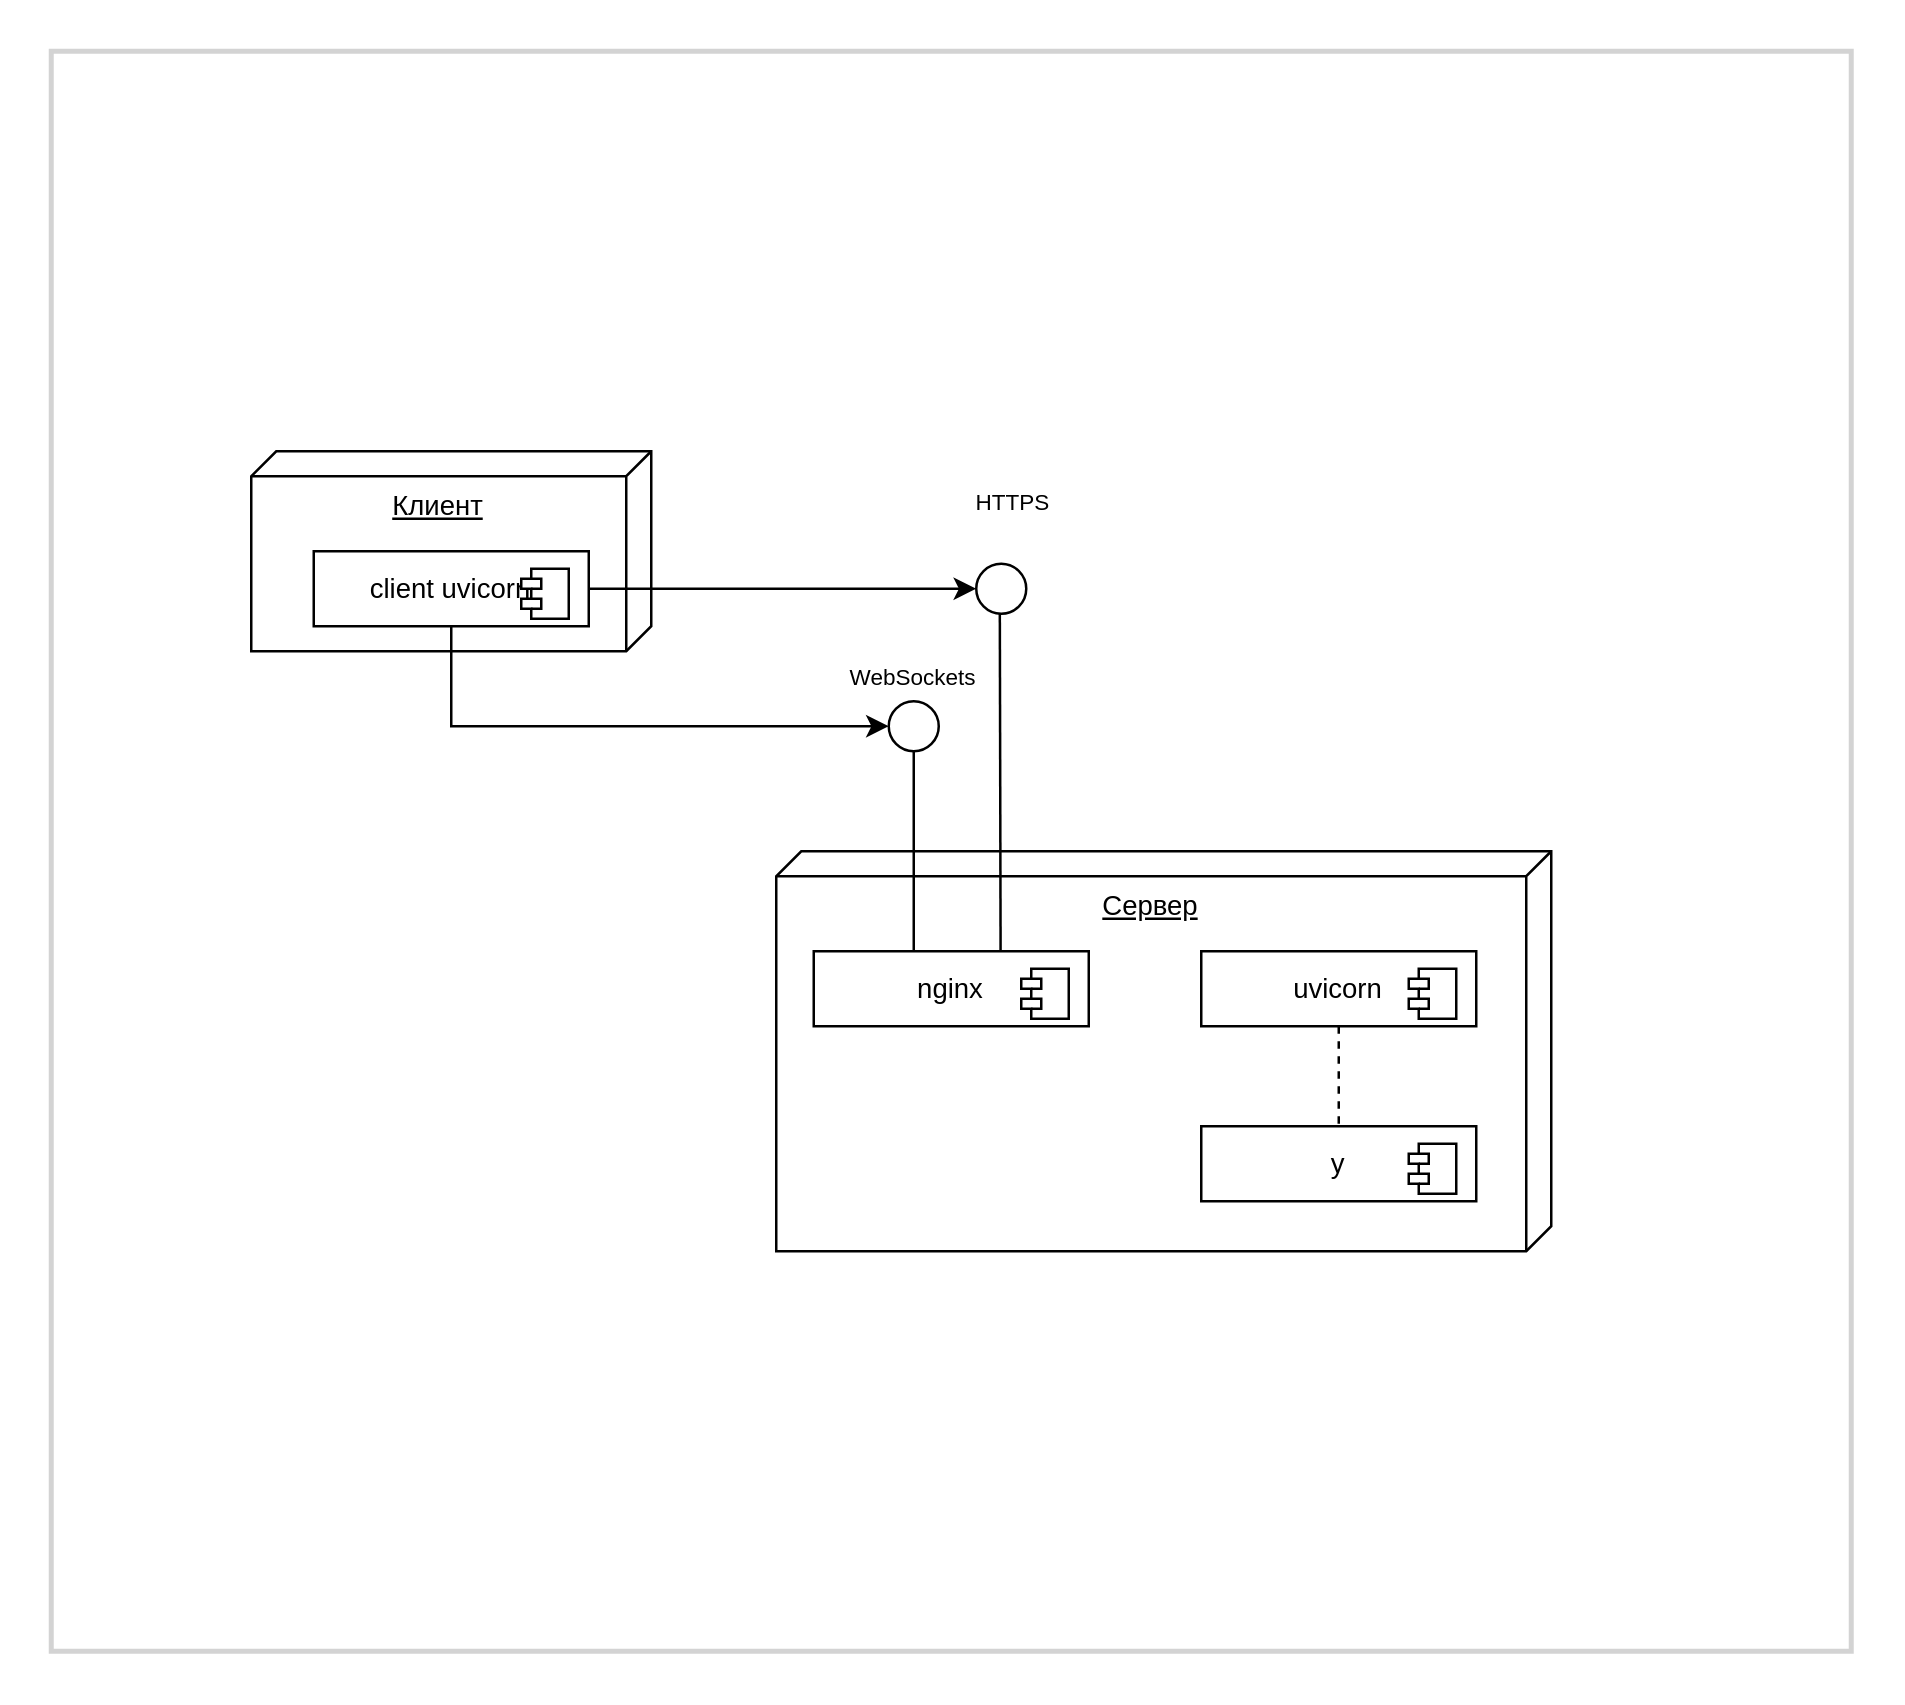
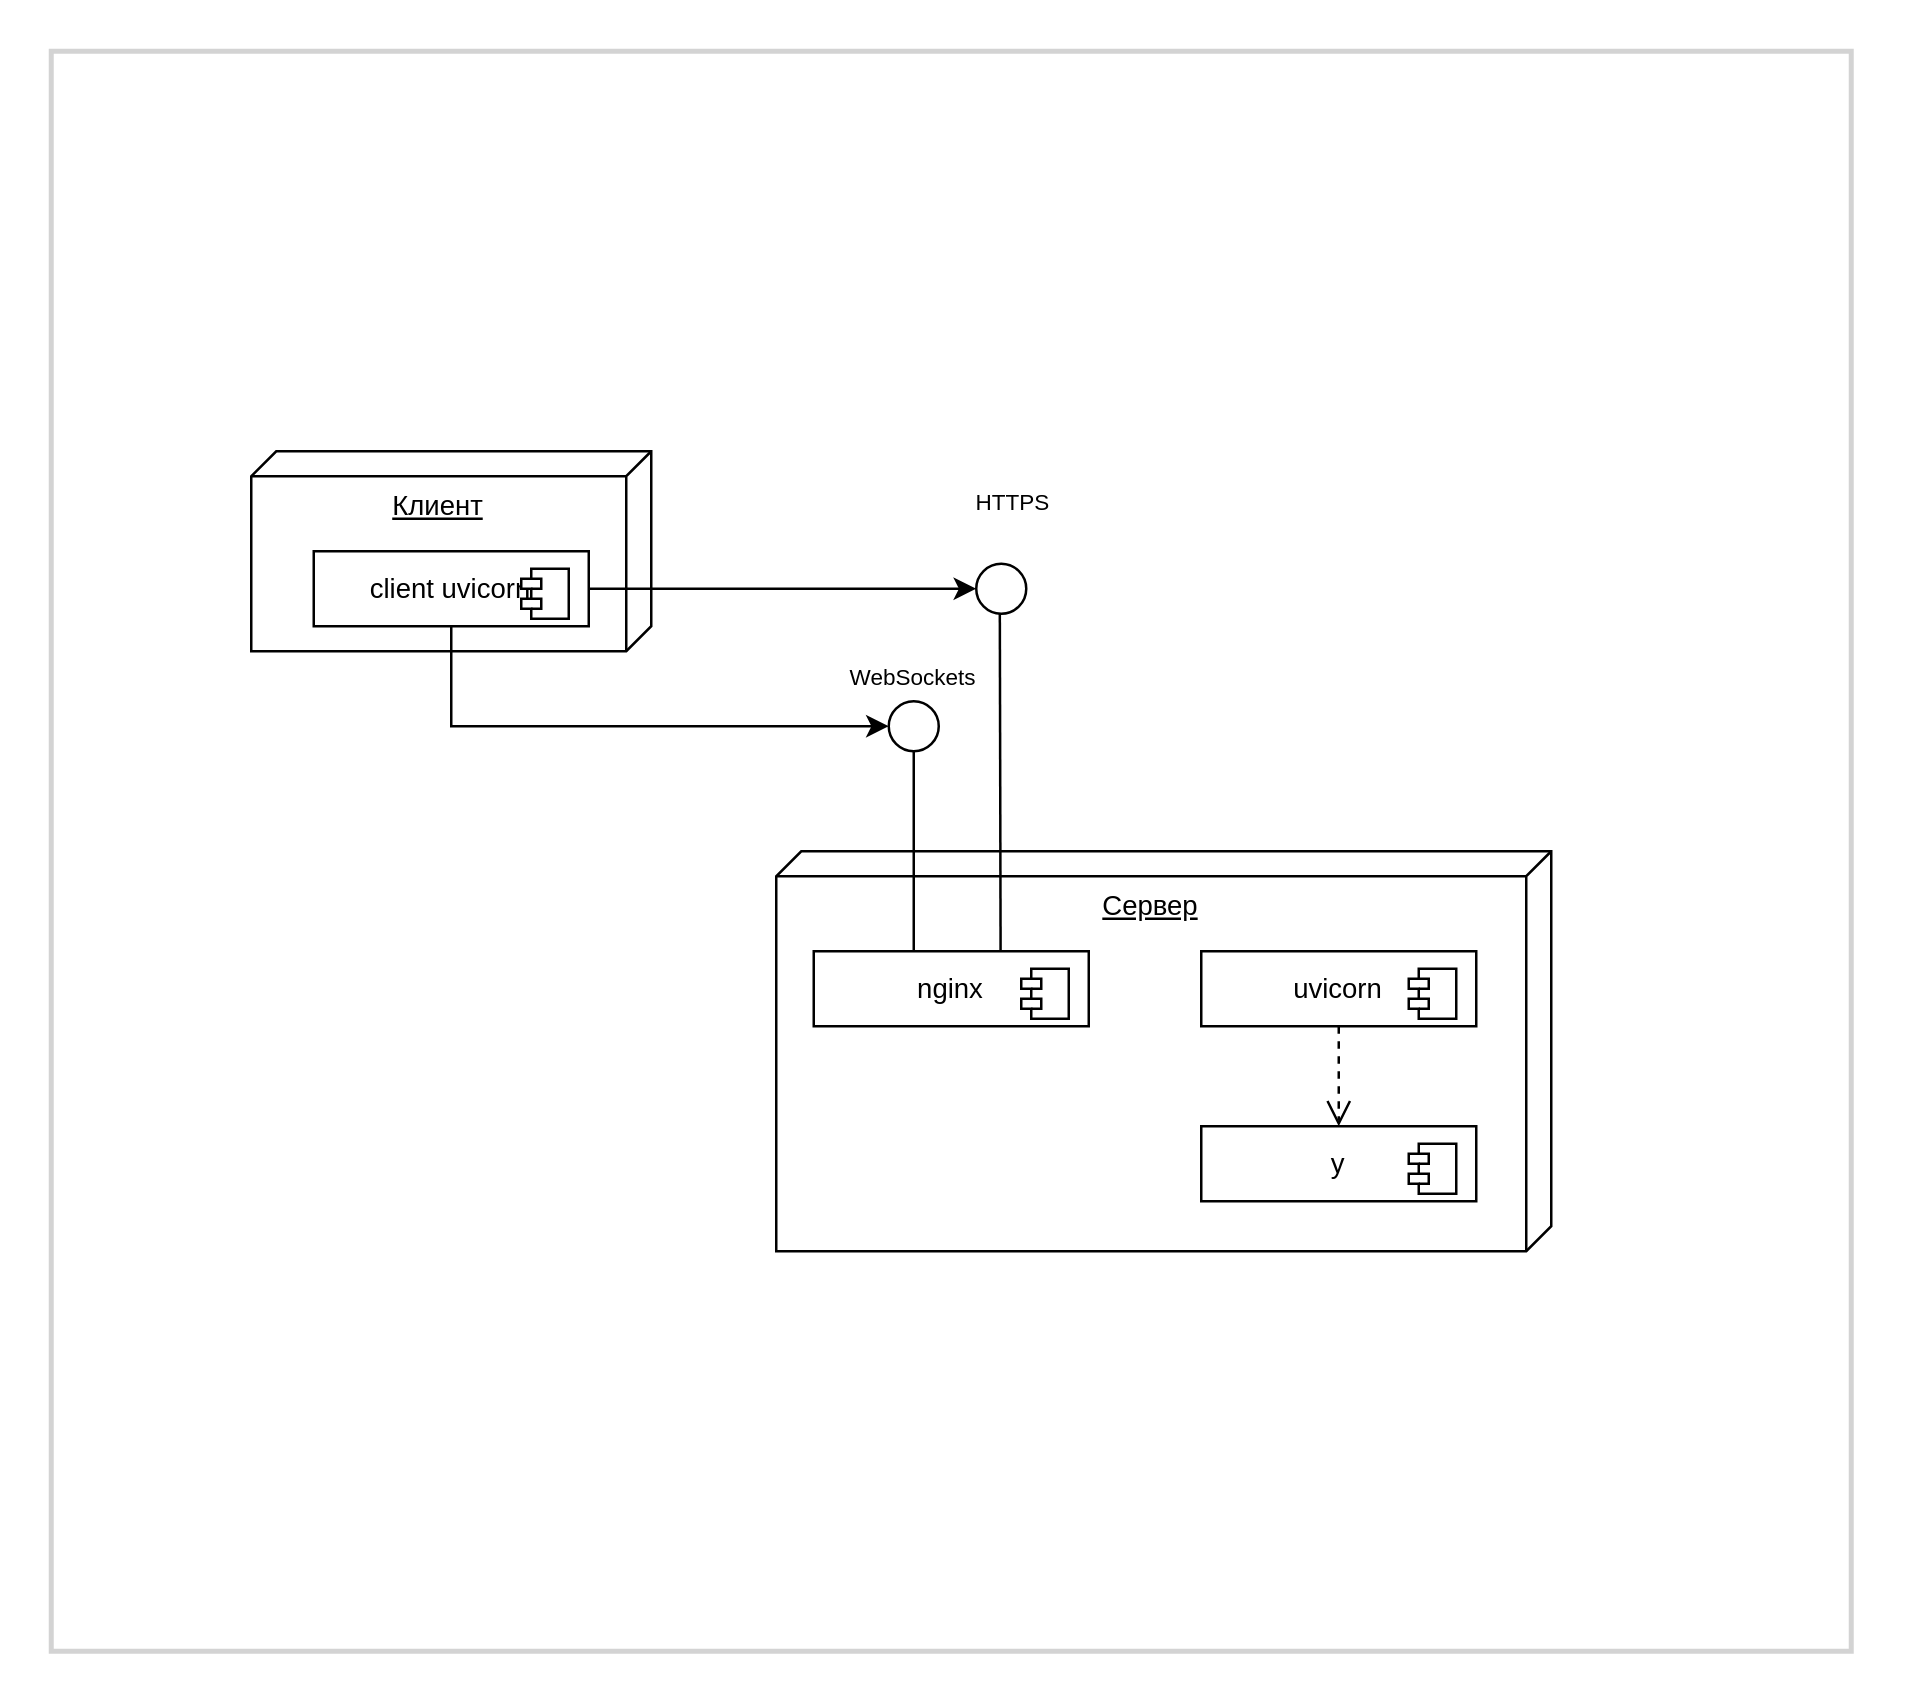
(1339, 1119) -> (1339, 1117)
